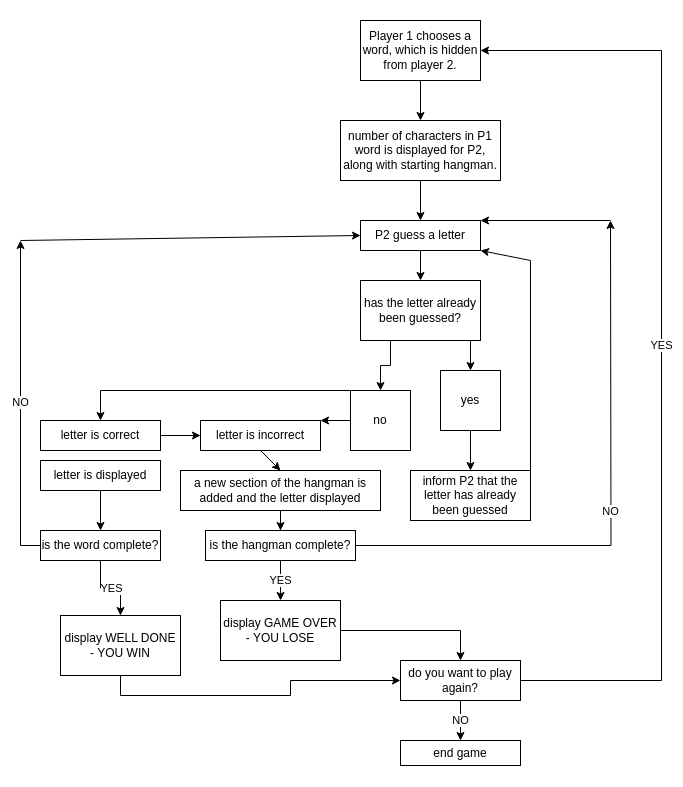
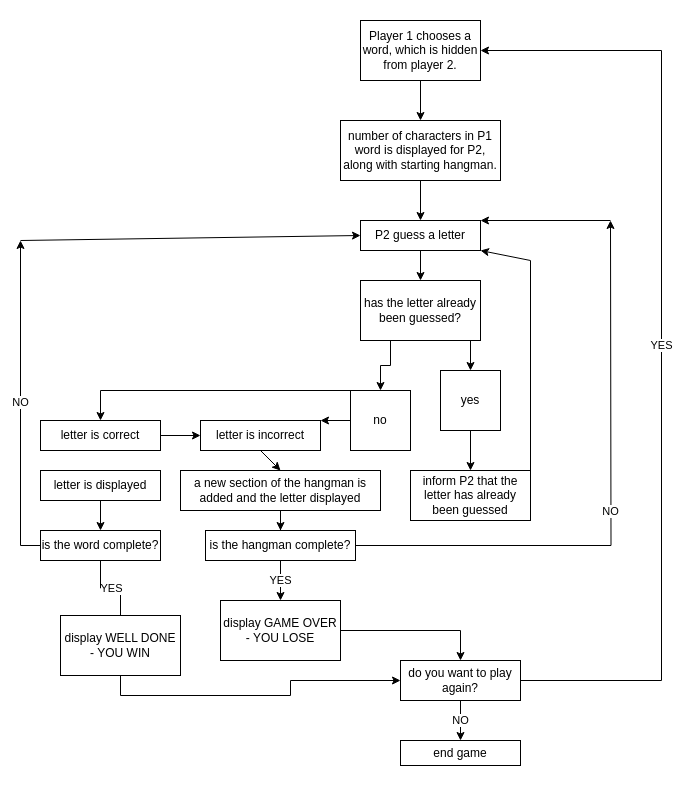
(101, 476) -> (101, 486)
(121, 607) -> (121, 610)
